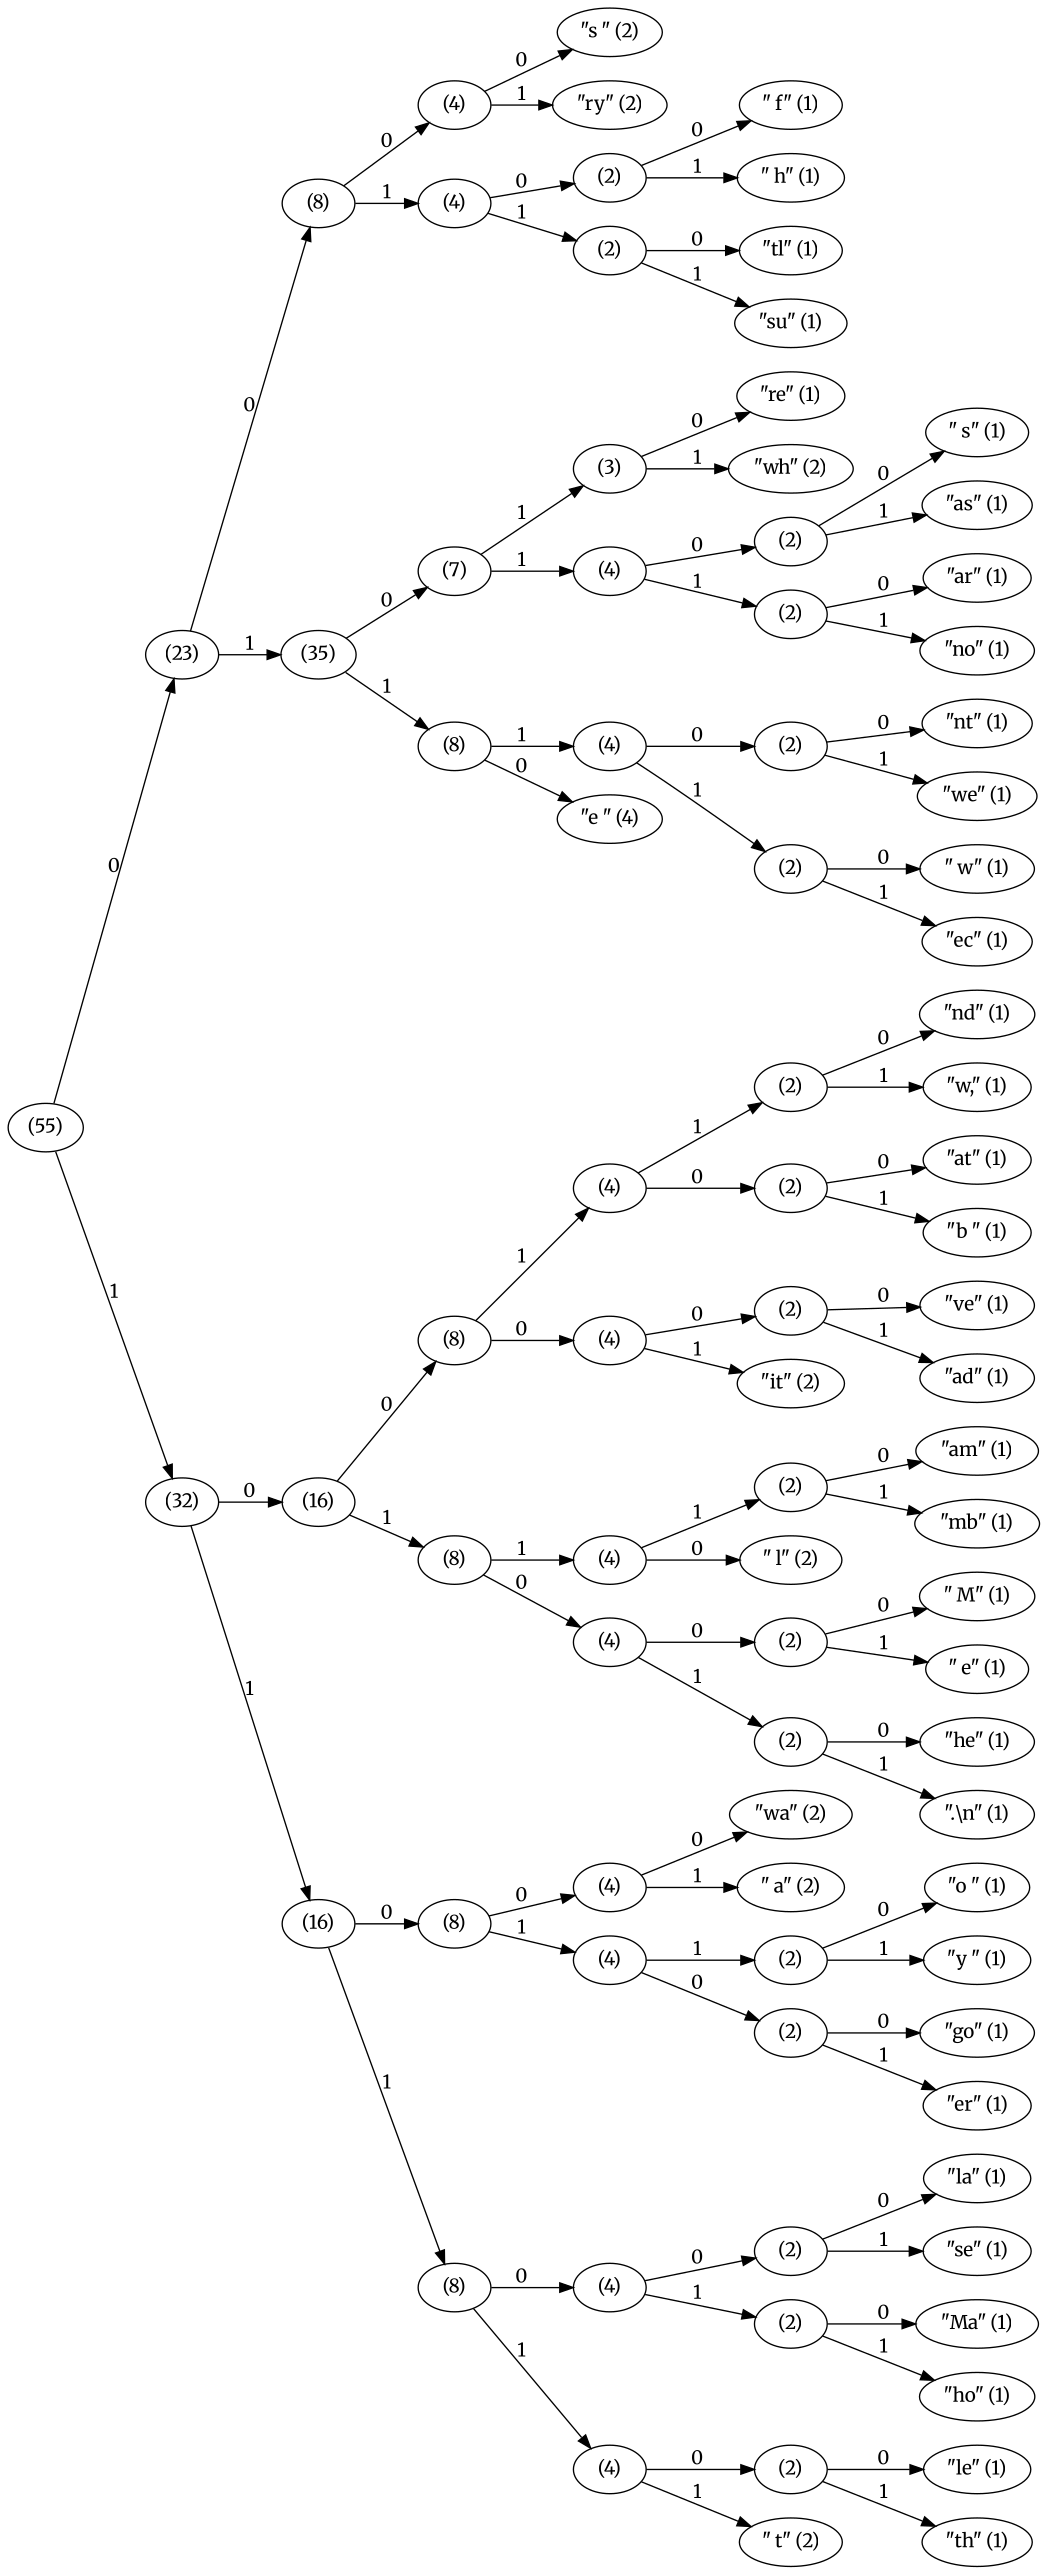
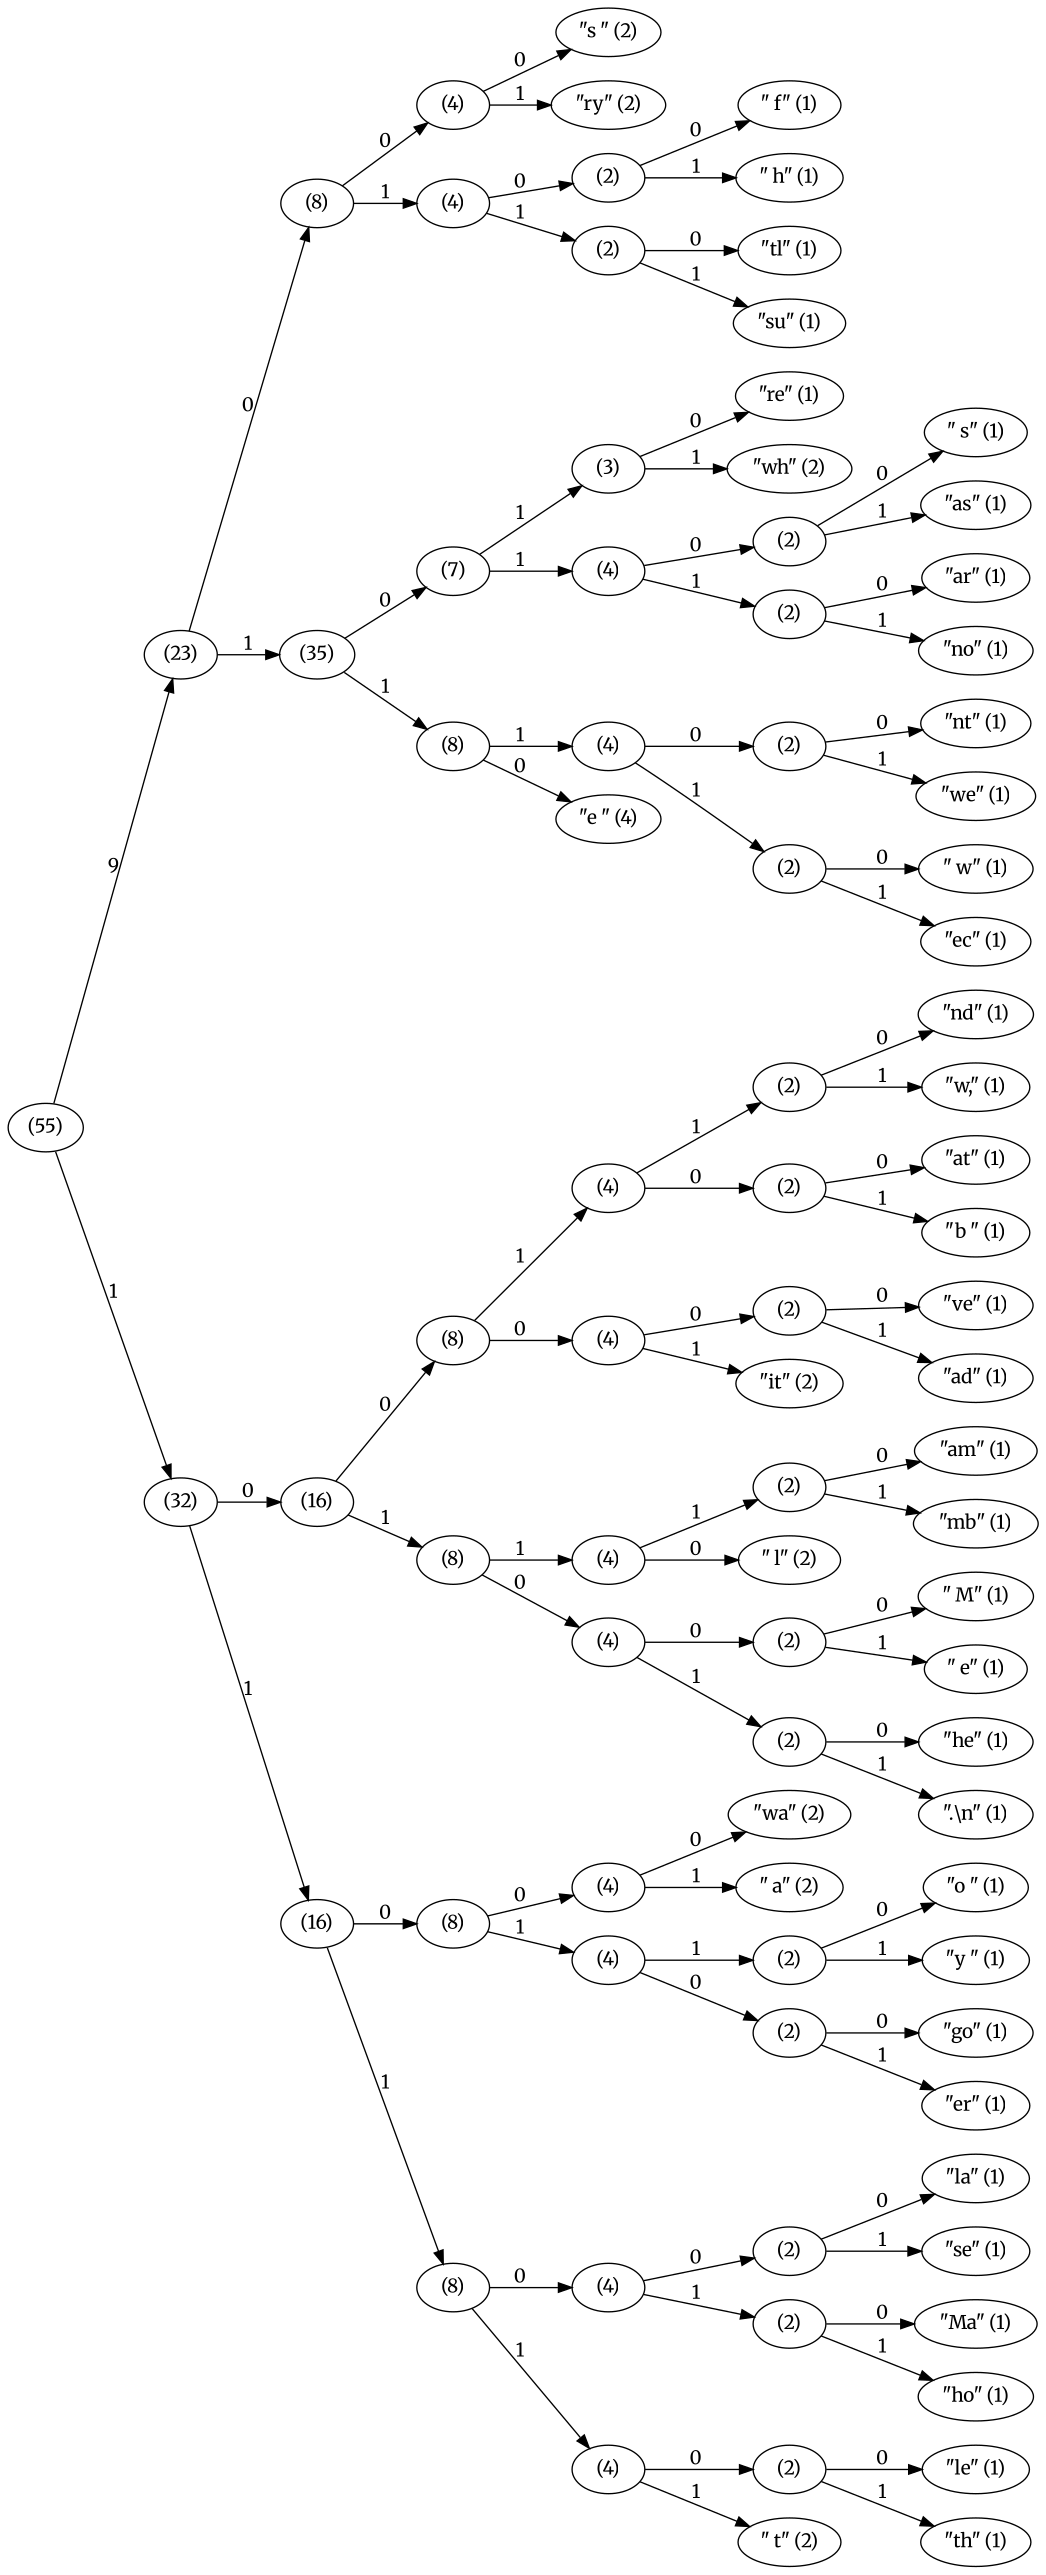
(114, 867) -> (114, 867)
